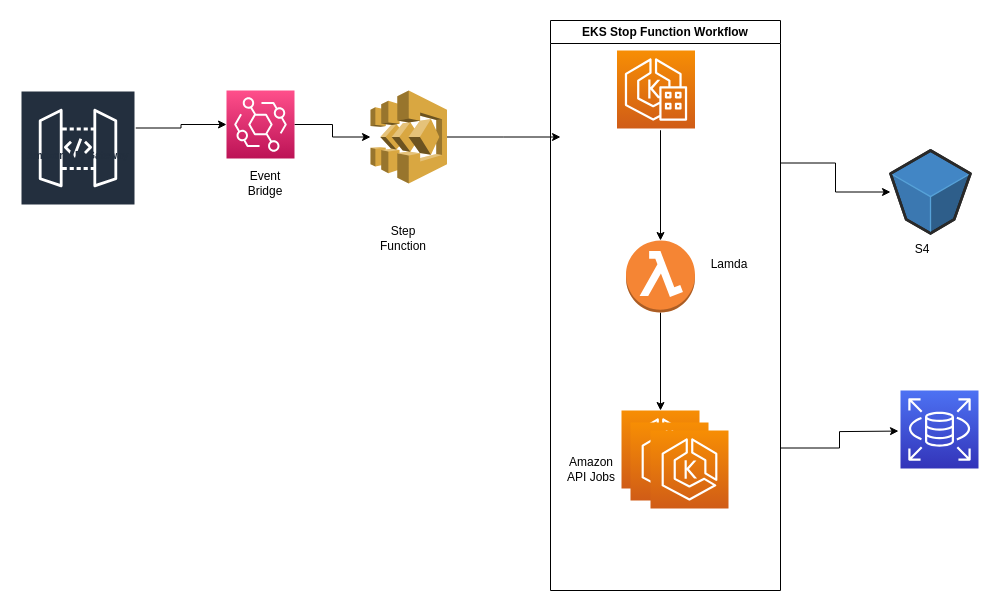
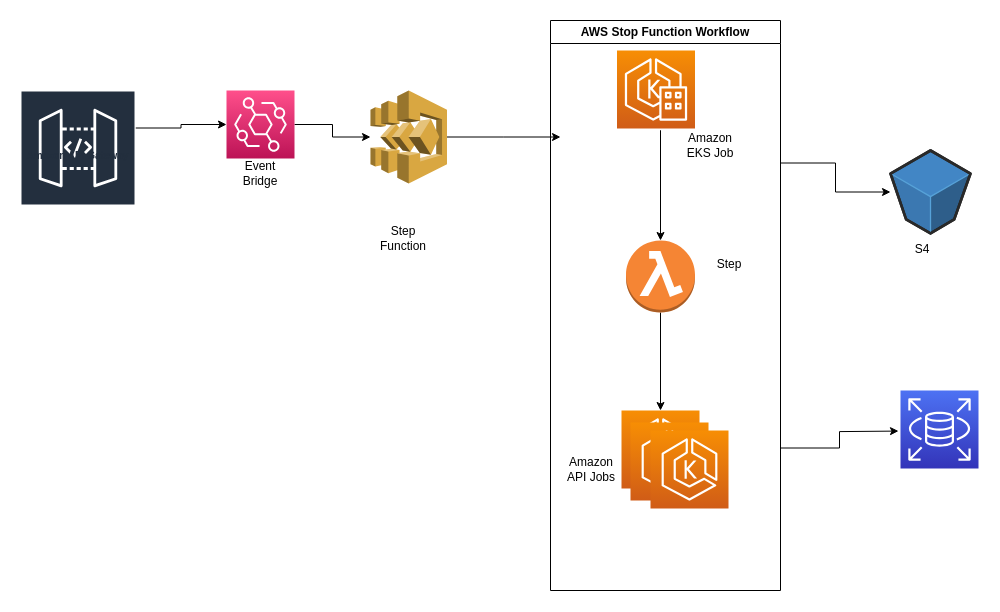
(666, 33) -> (666, 33)
none -> (711, 146)
(266, 184) -> (261, 174)
(730, 265) -> (730, 265)
